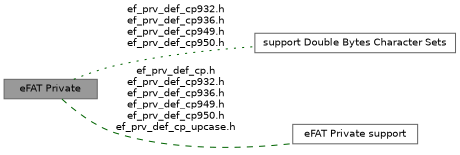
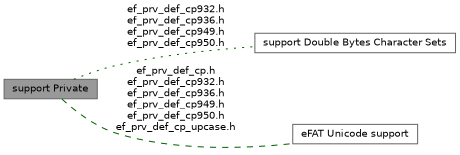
(51, 89) -> (51, 89)
(355, 134) -> (355, 134)
